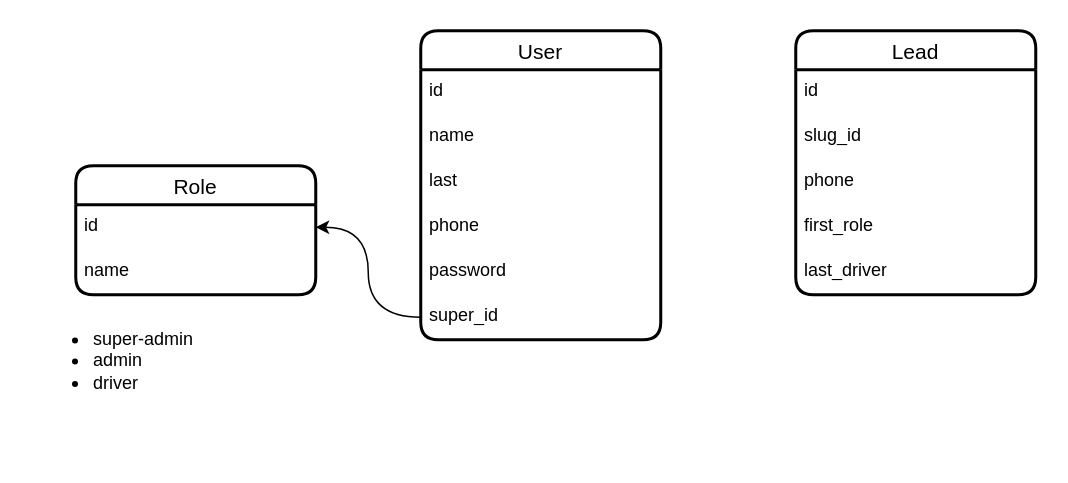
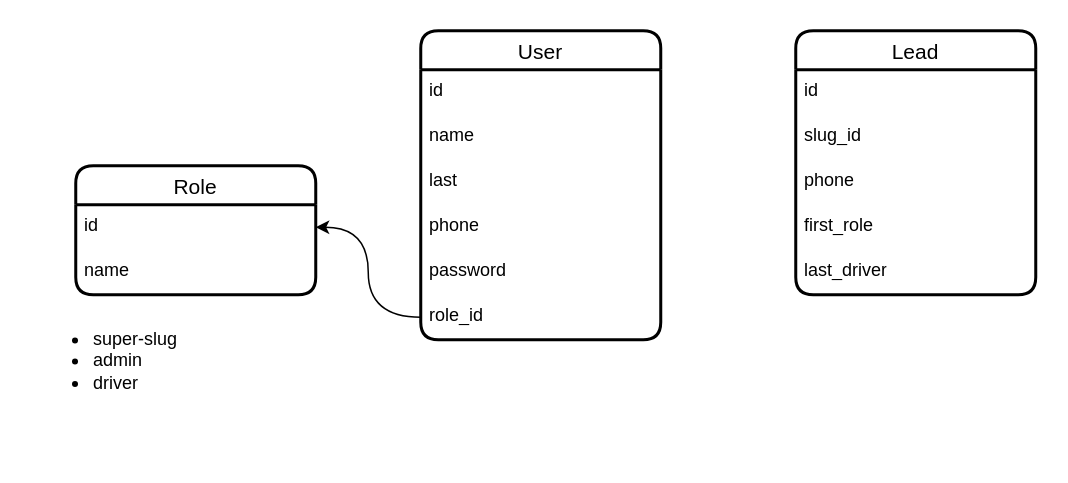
(468, 316) -> (460, 316)
(87, 361) -> (82, 361)
